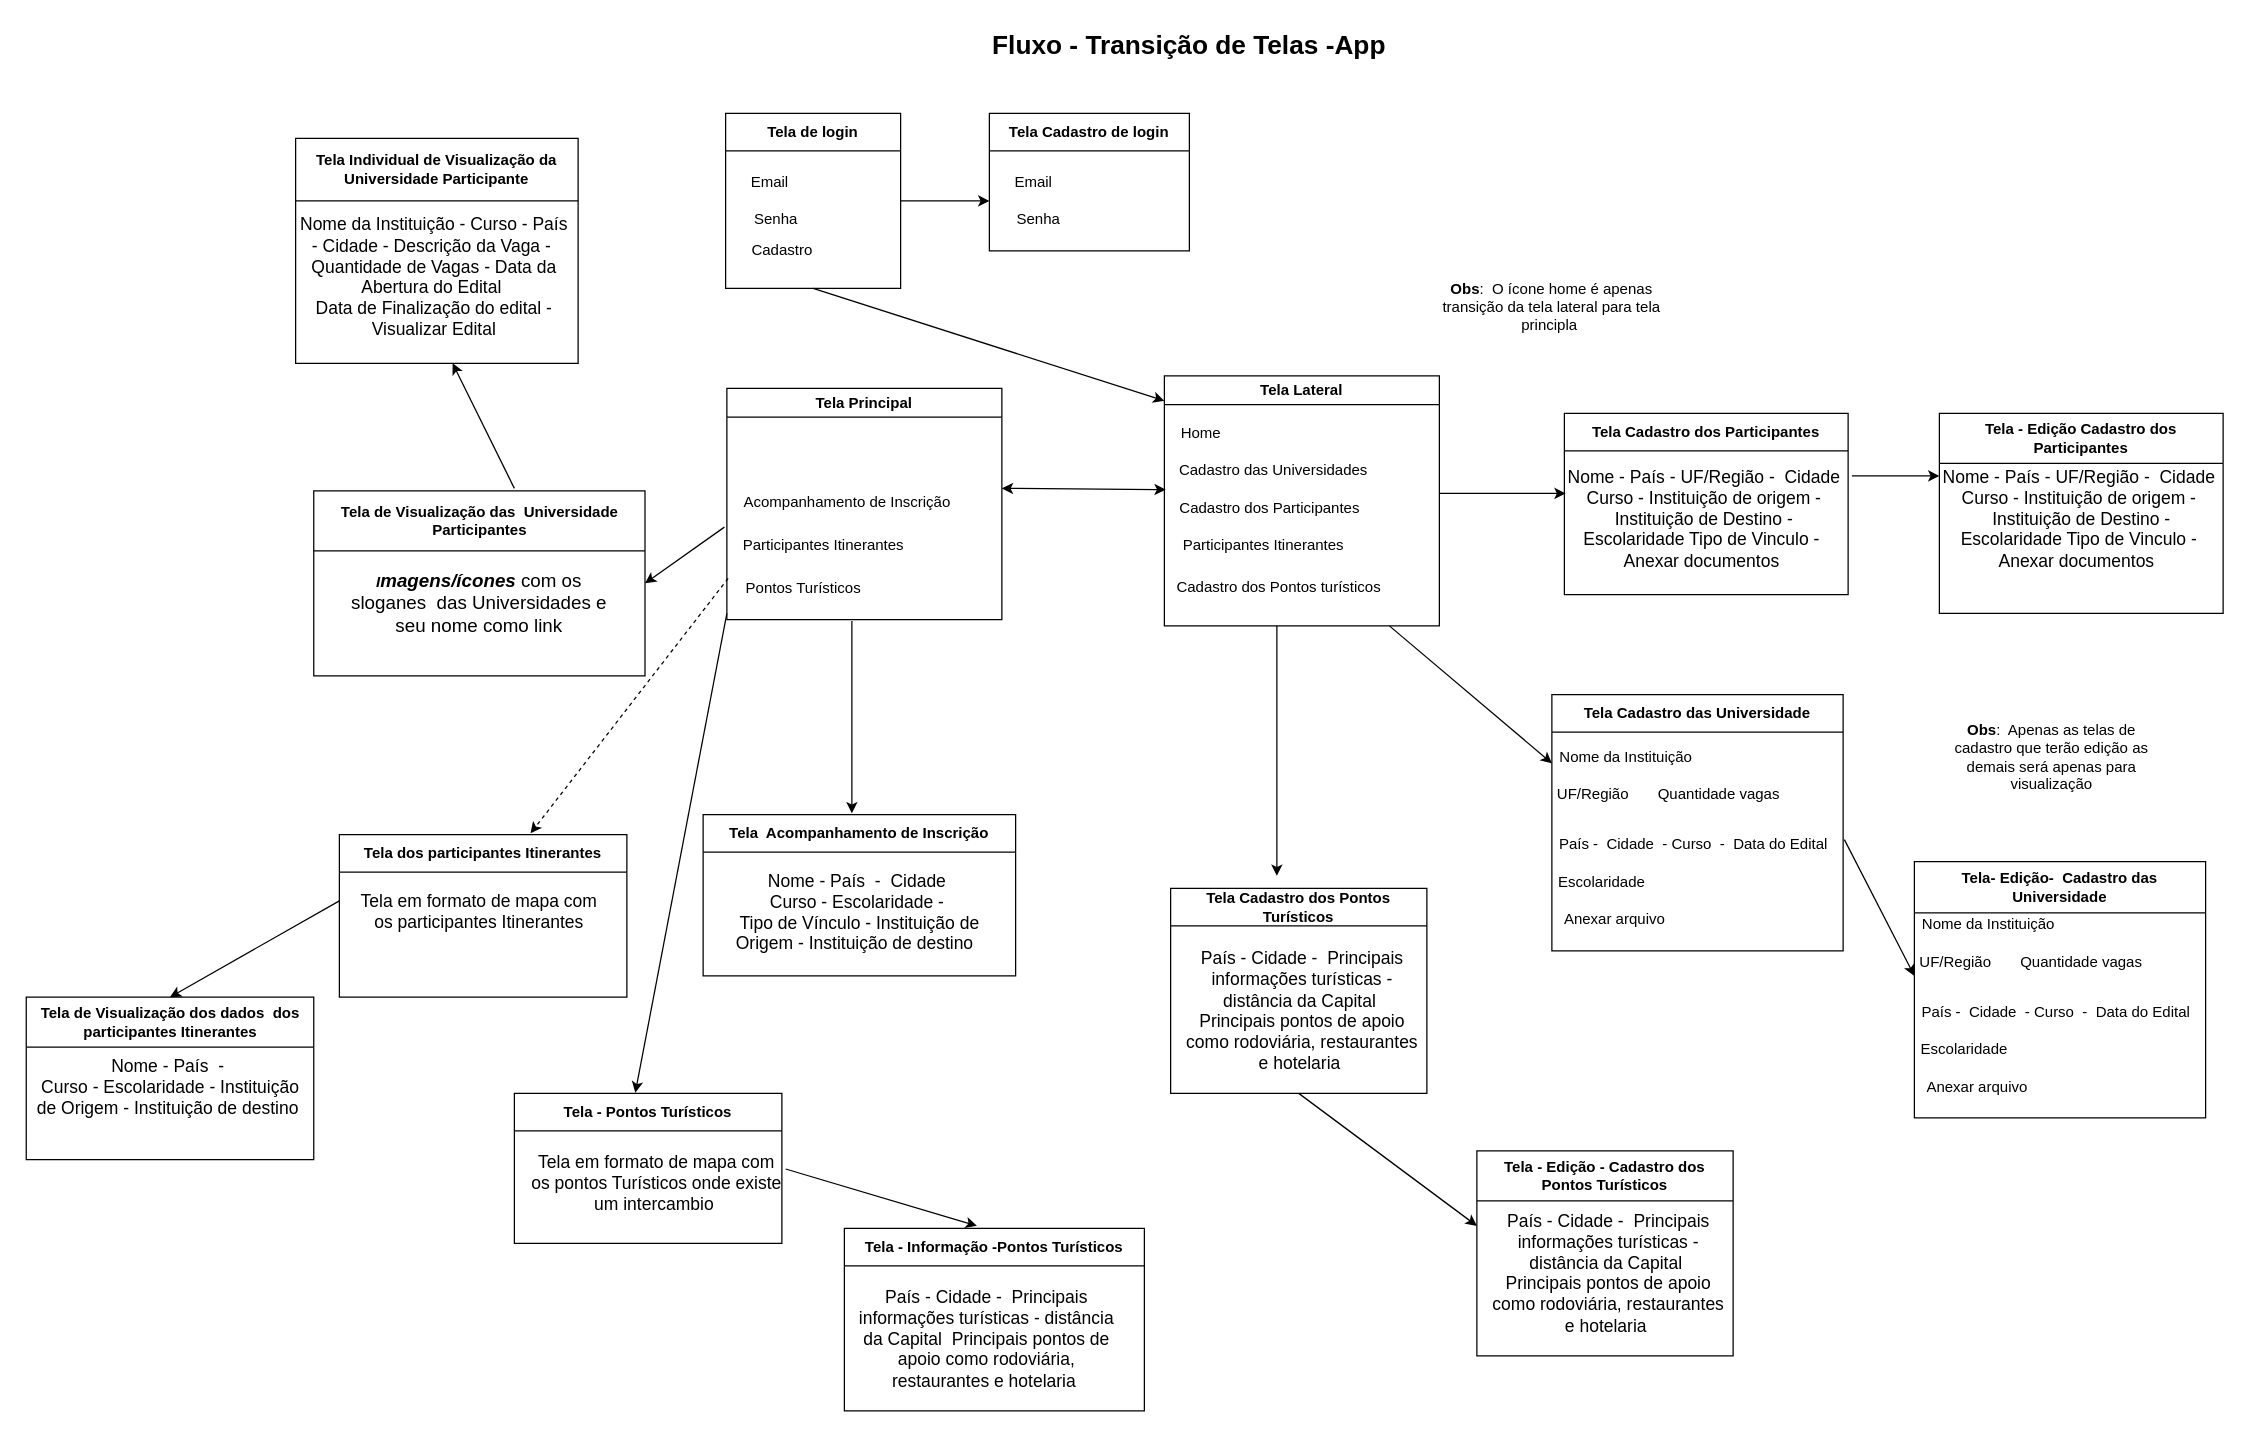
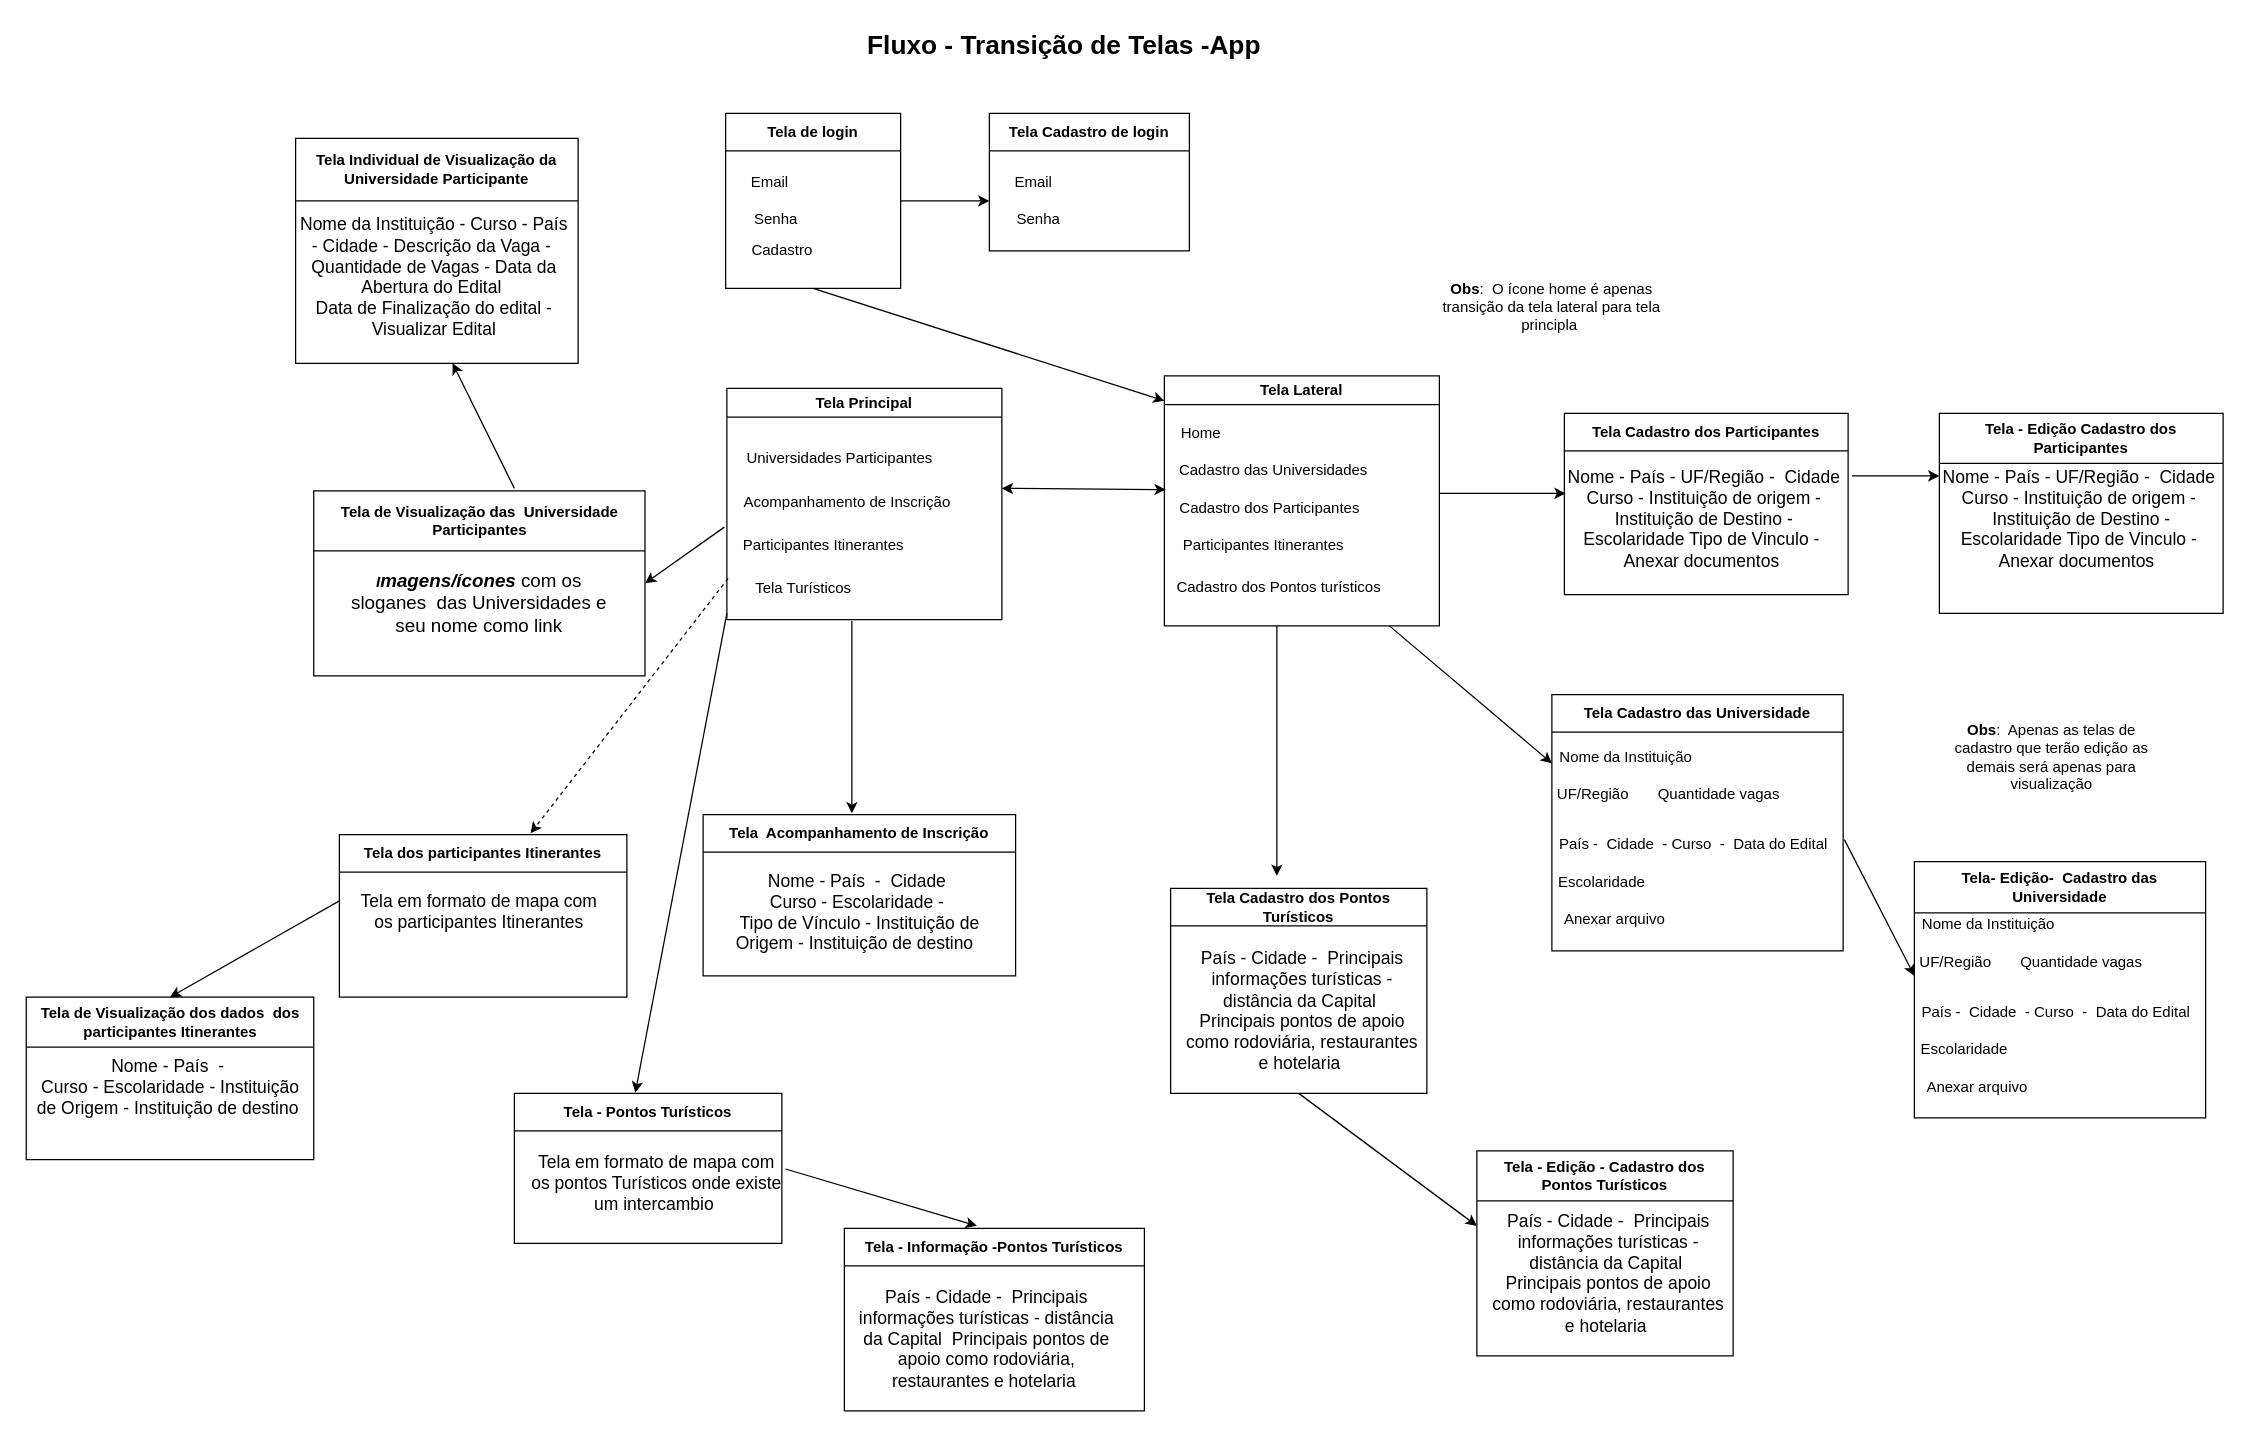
(1189, 44) -> (1064, 44)
none -> (839, 458)
(804, 588) -> (804, 588)
